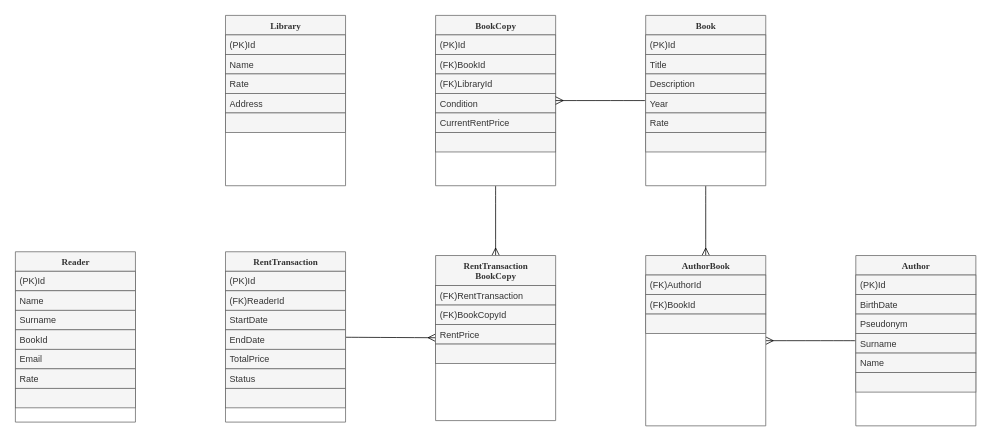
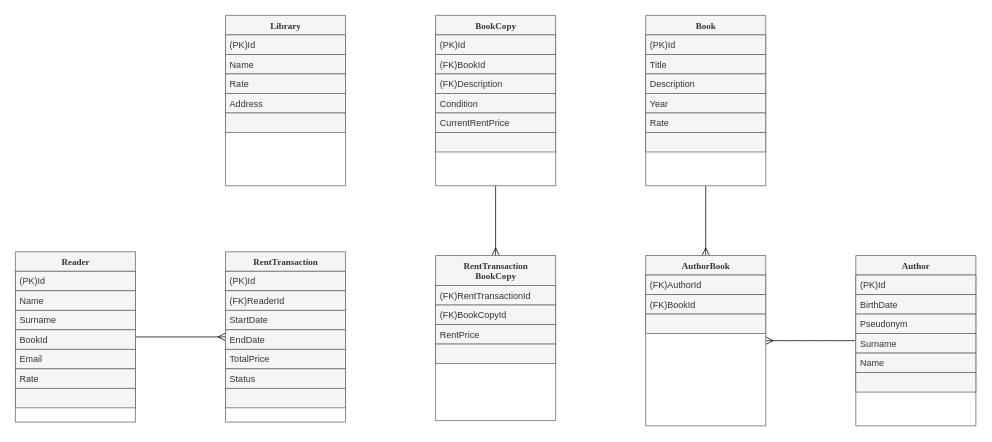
(471, 85) -> (475, 85)
(599, 101) -> none
(487, 296) -> (492, 296)
none -> (182, 337)
(392, 337) -> none
